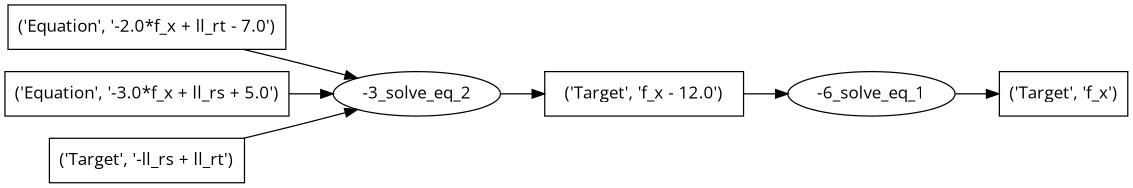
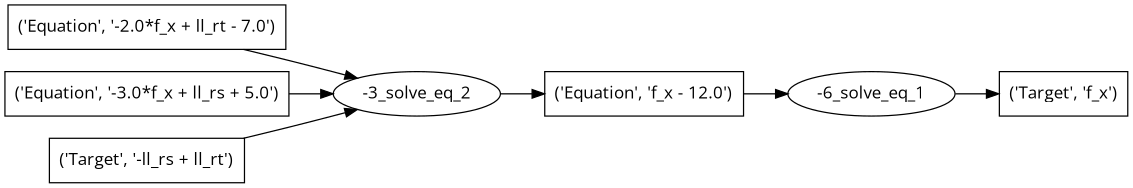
(644, 94) -> (644, 94)
